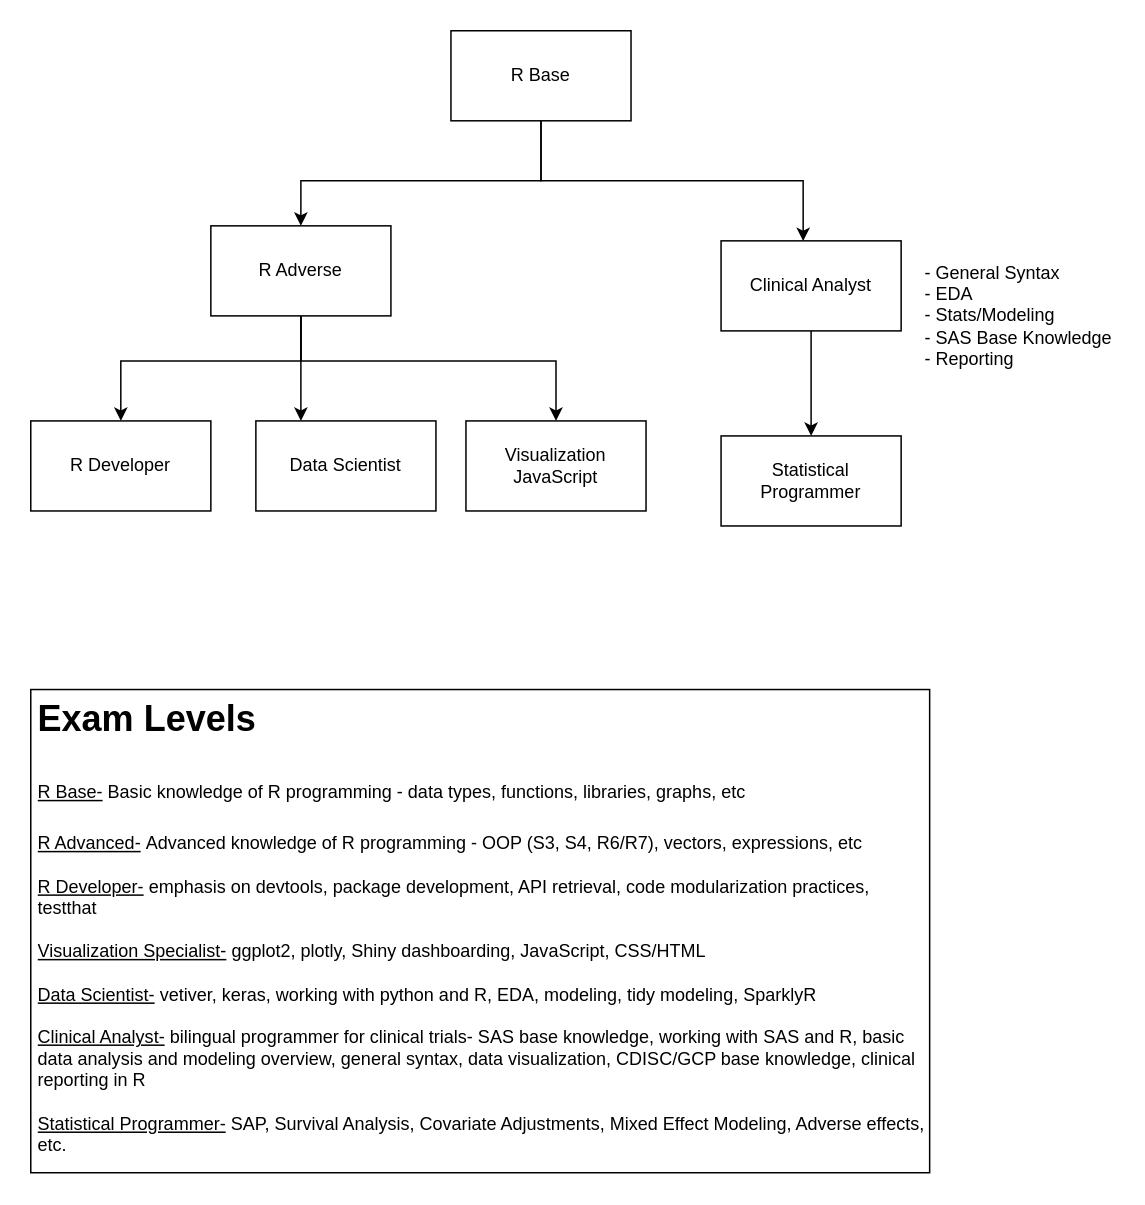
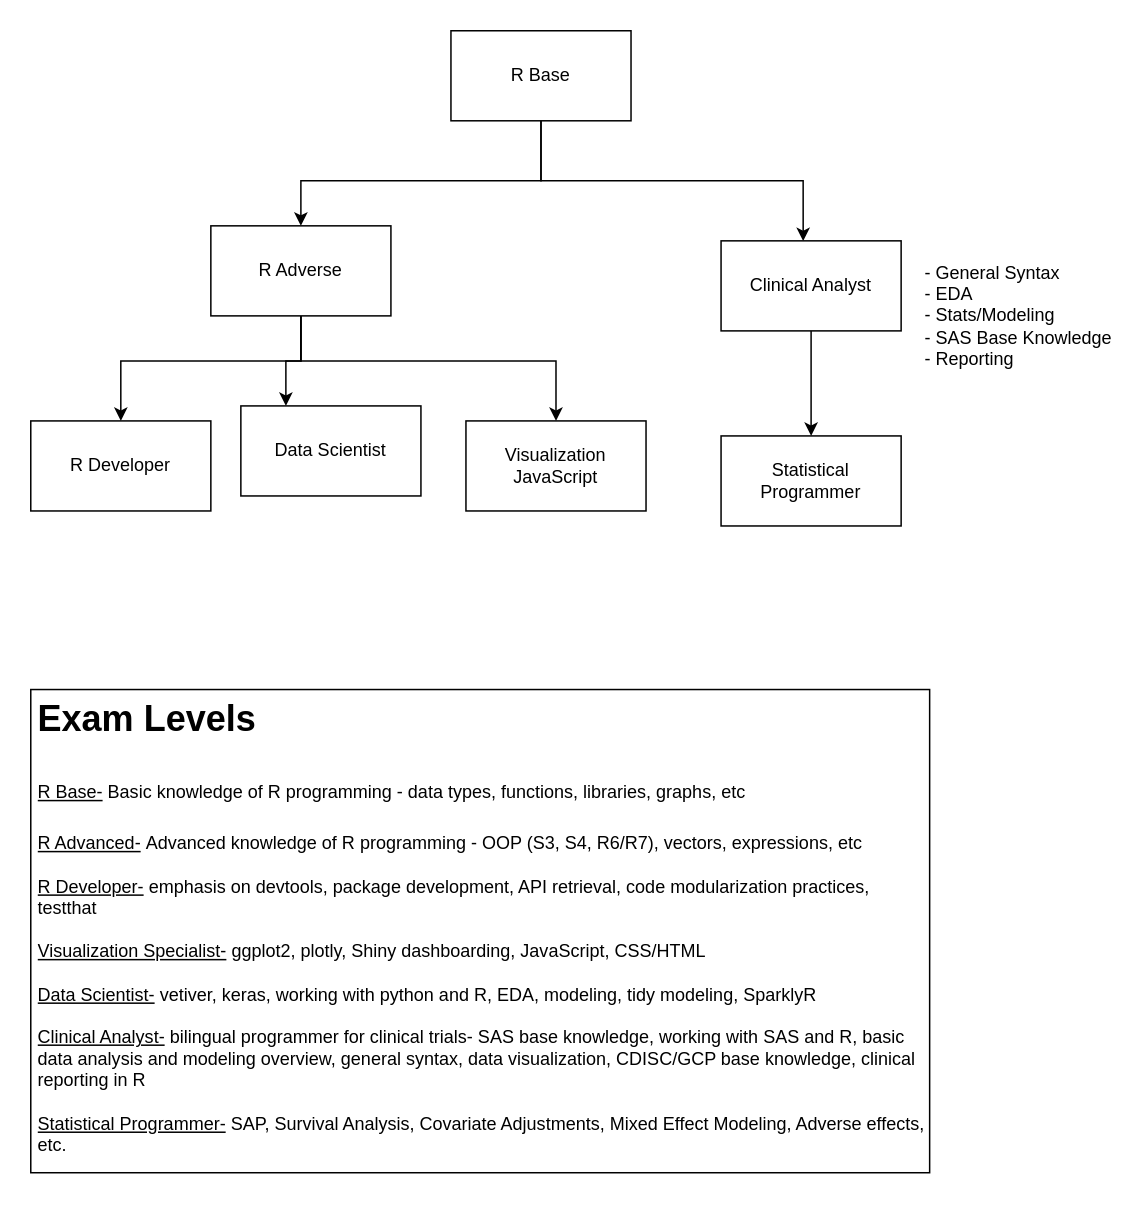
(346, 466) -> (331, 451)
